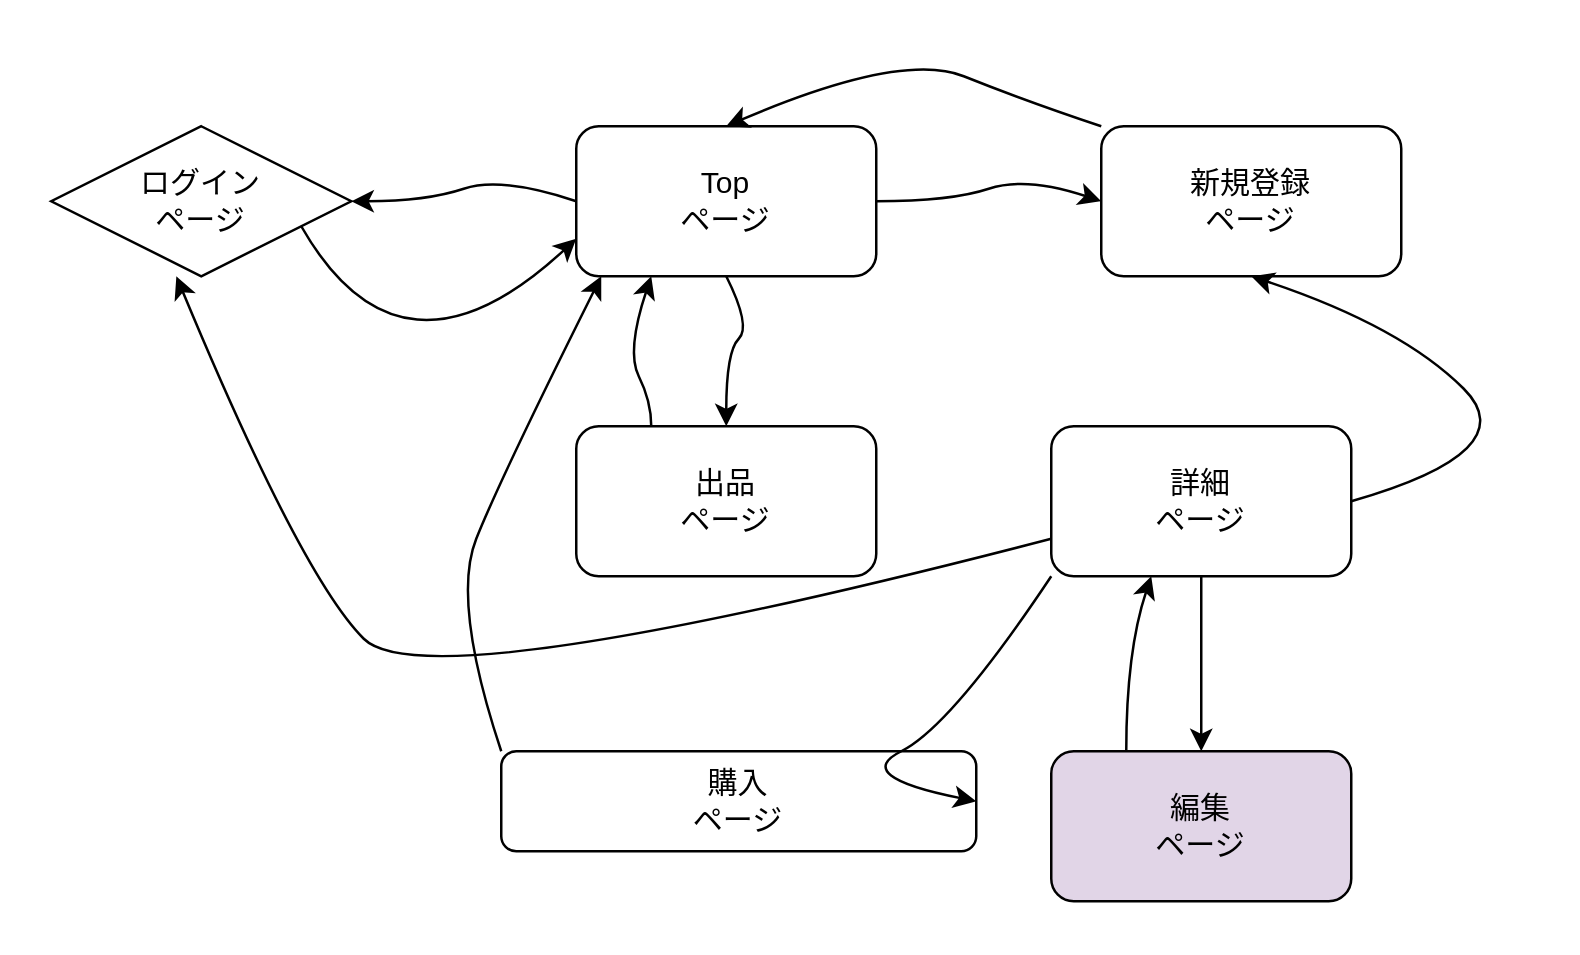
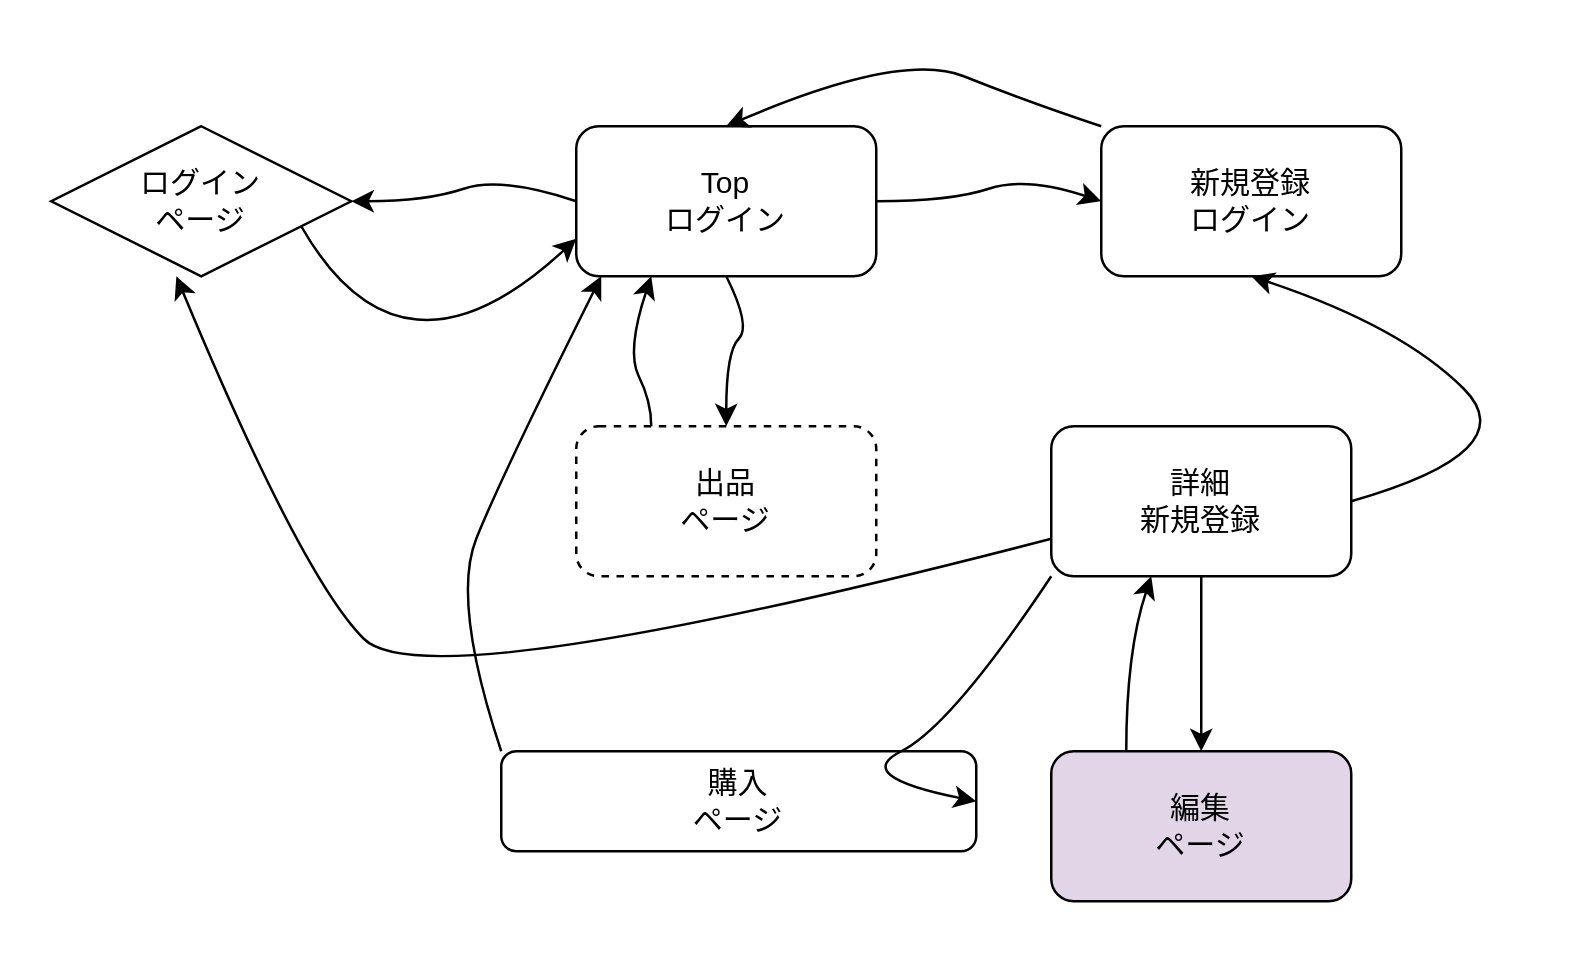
(726, 201) -> (726, 201)
(1251, 201) -> (1251, 201)
(726, 501) -> (726, 501)
(1201, 501) -> (1201, 501)
